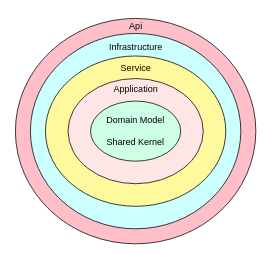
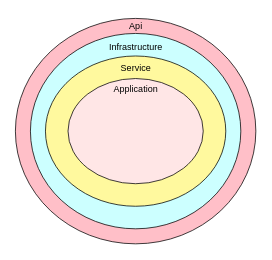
(135, 131) -> none
